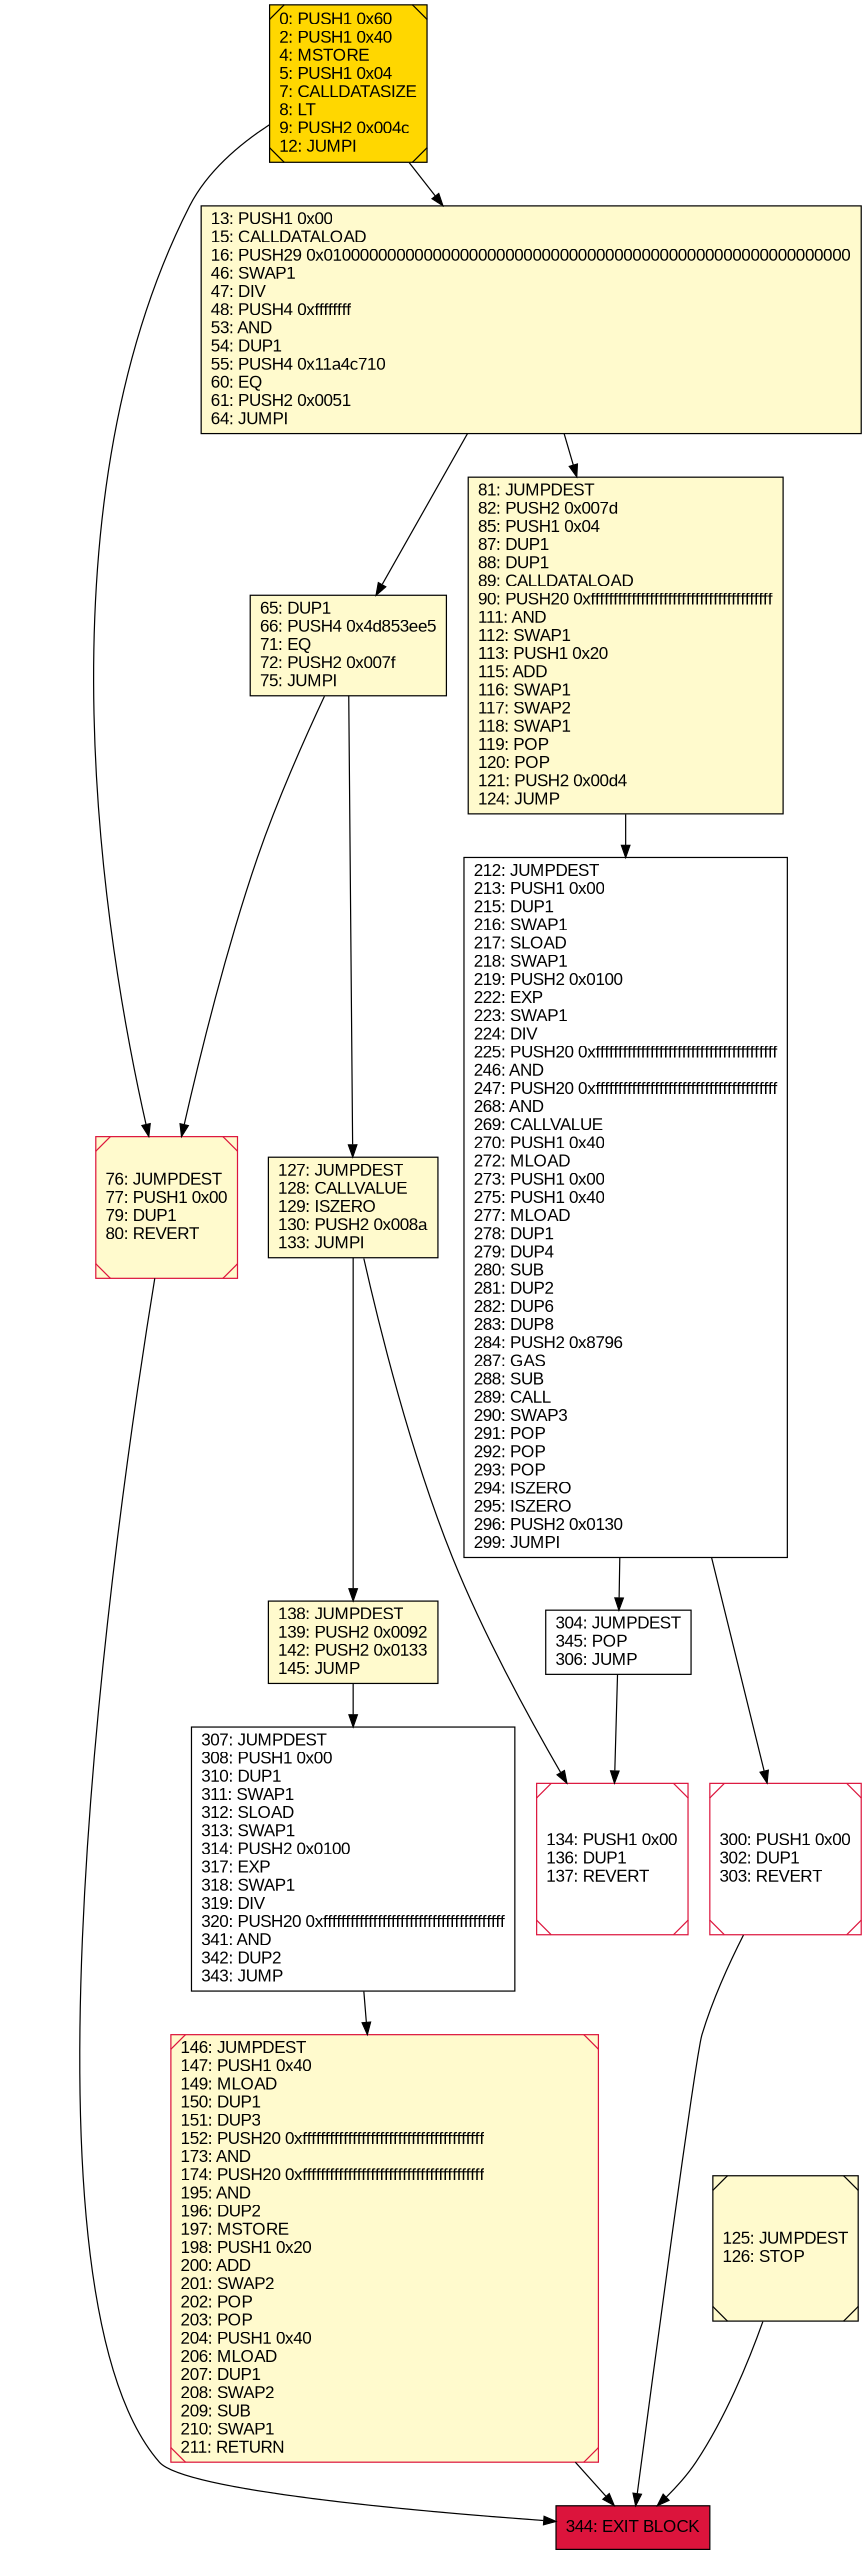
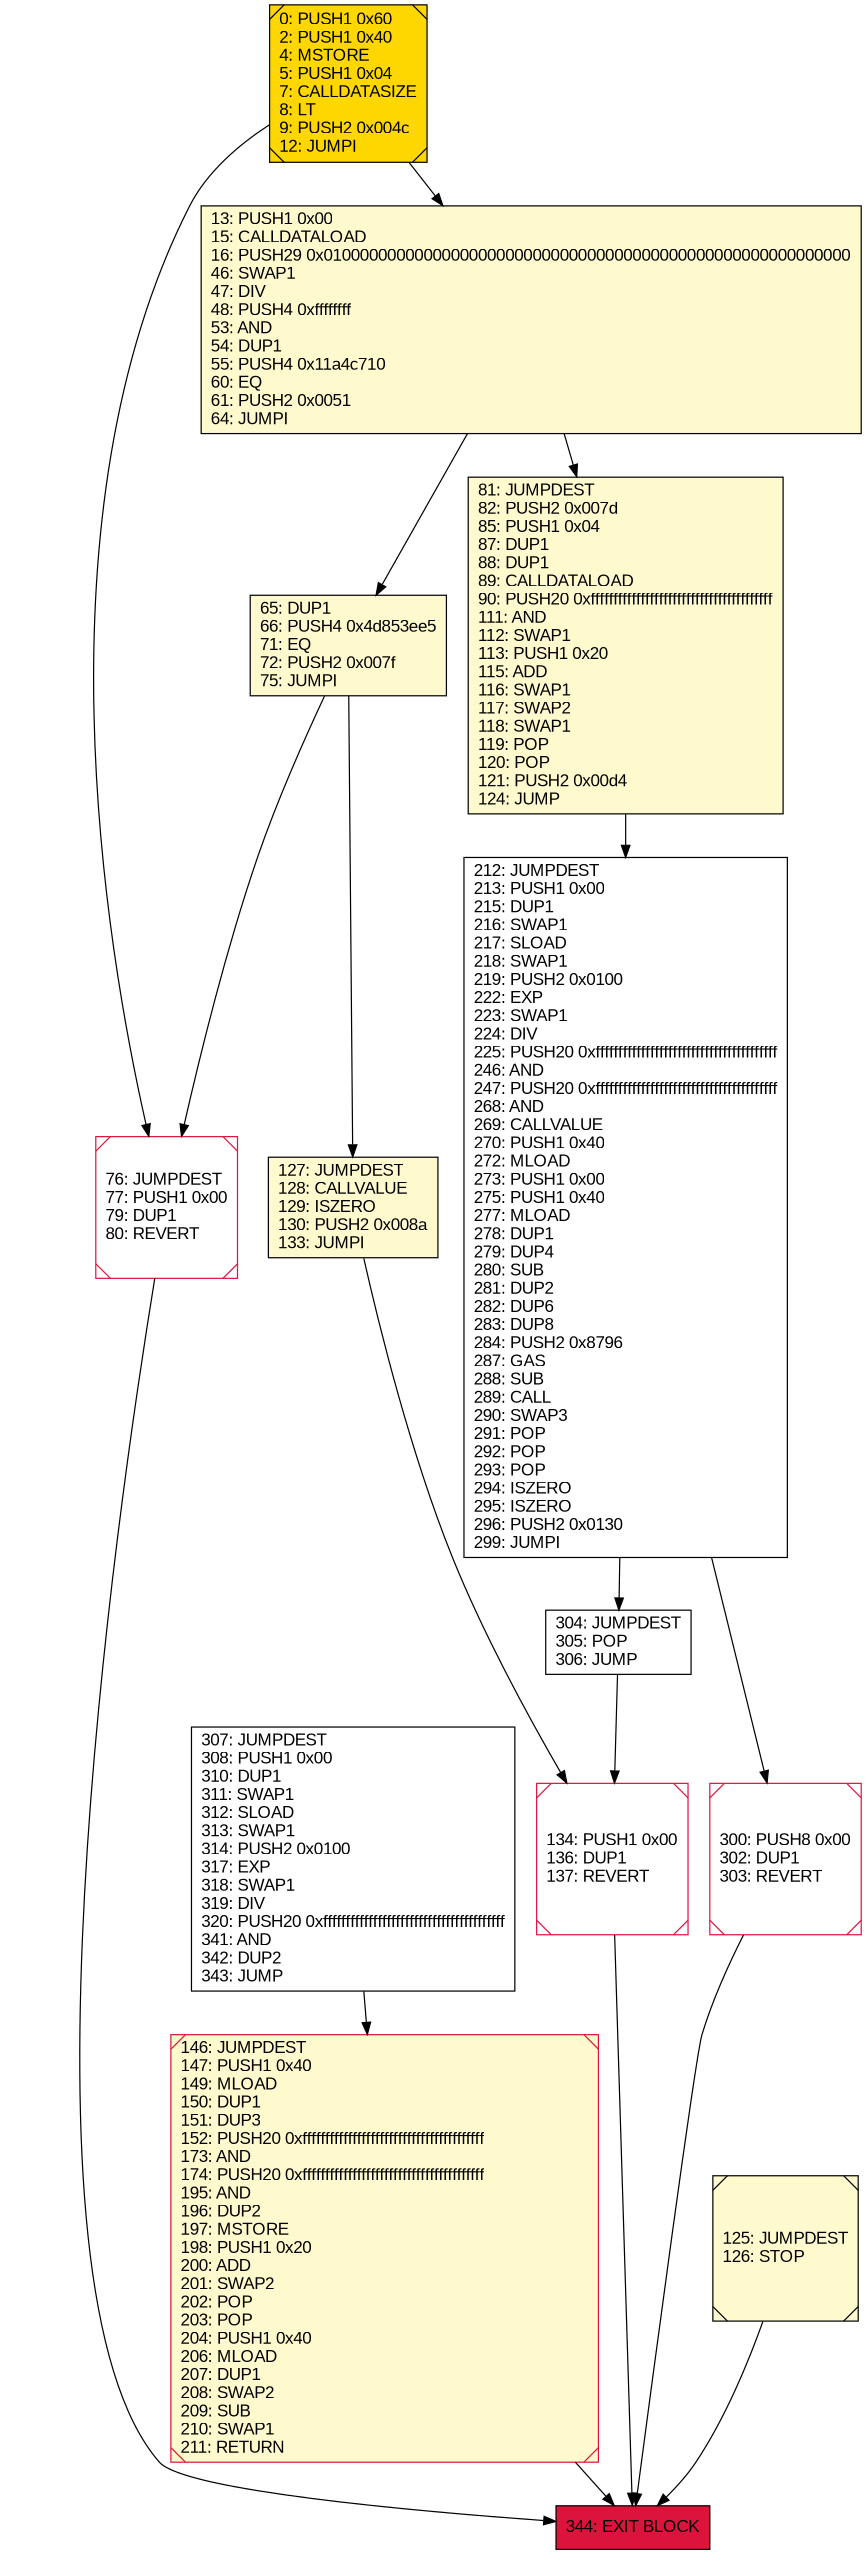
(167, 1207) -> (167, 1207)
(353, 1642) -> none
(618, 1642) -> (618, 1642)
(786, 1859) -> (786, 1859)
none -> (623, 2214)
